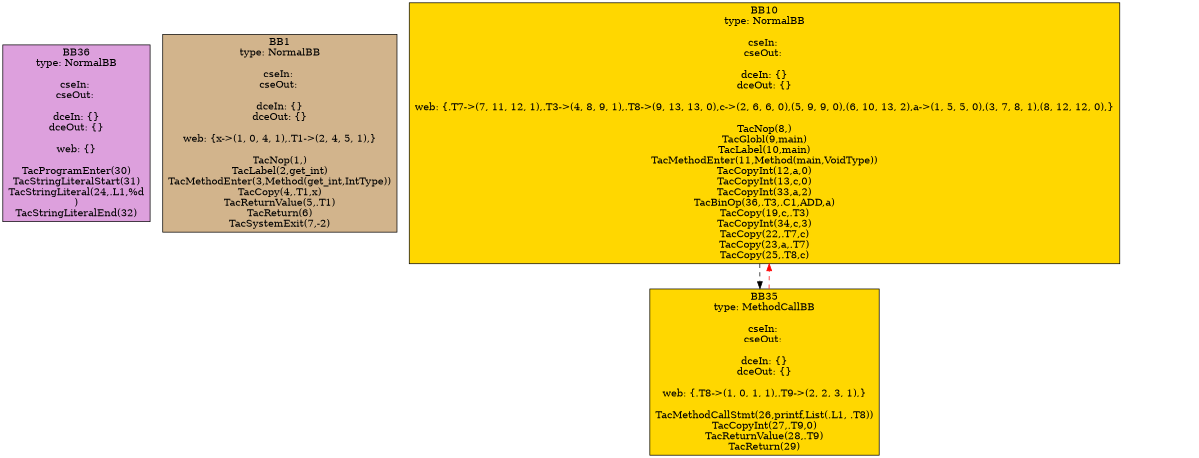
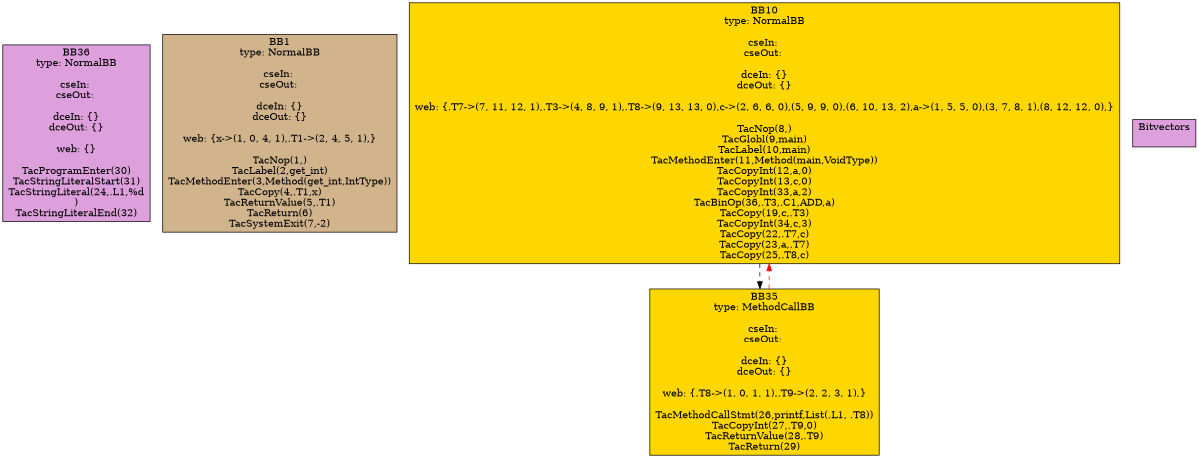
none -> (1164, 133)
